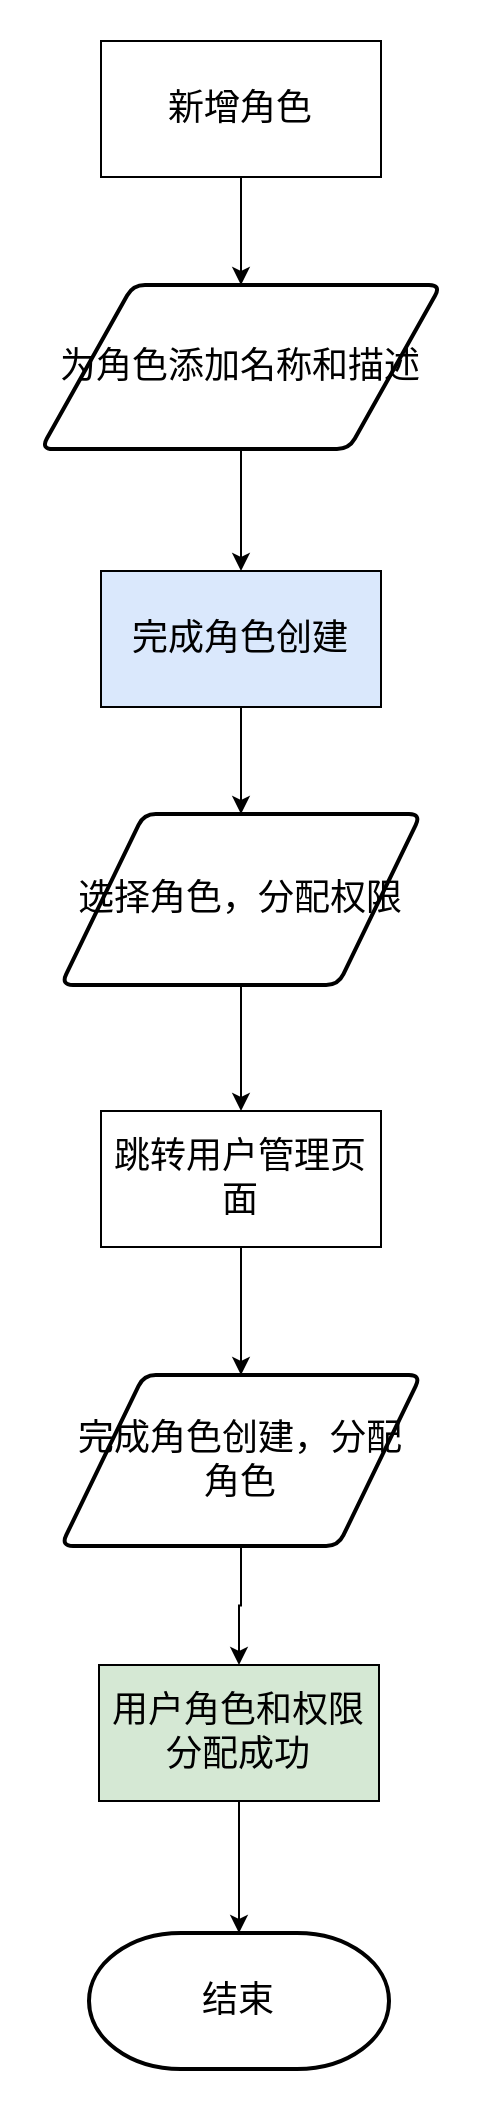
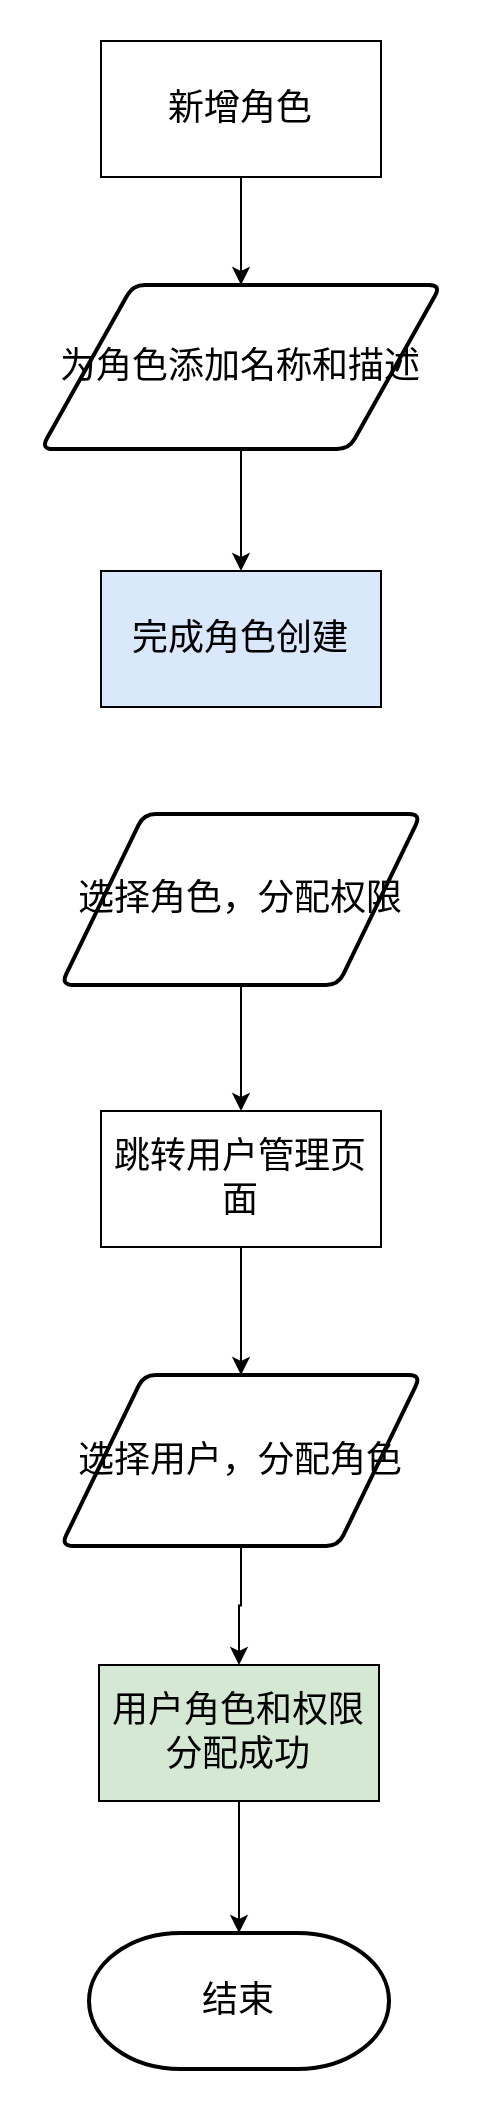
(241, 754) -> none
(241, 1461) -> (241, 1461)
